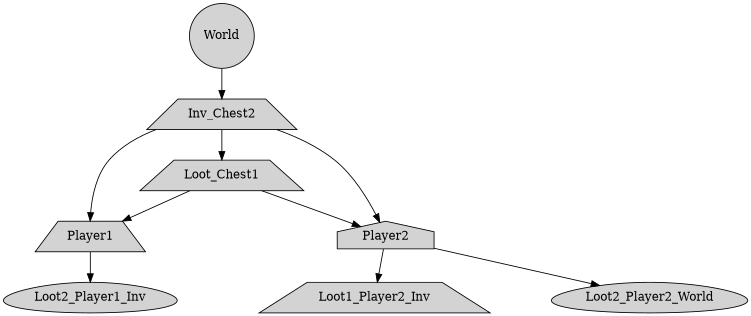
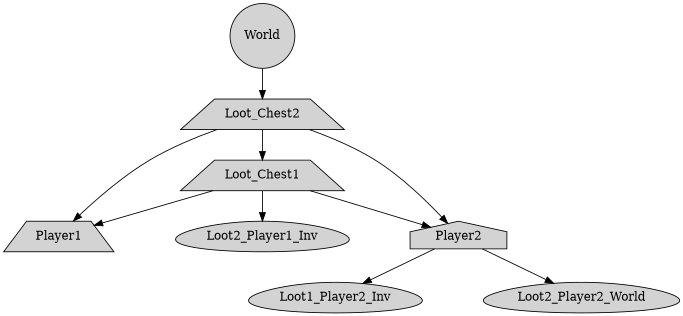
(222, 114) -> (262, 114)
(90, 263) -> (262, 202)
(375, 298) -> (335, 298)
